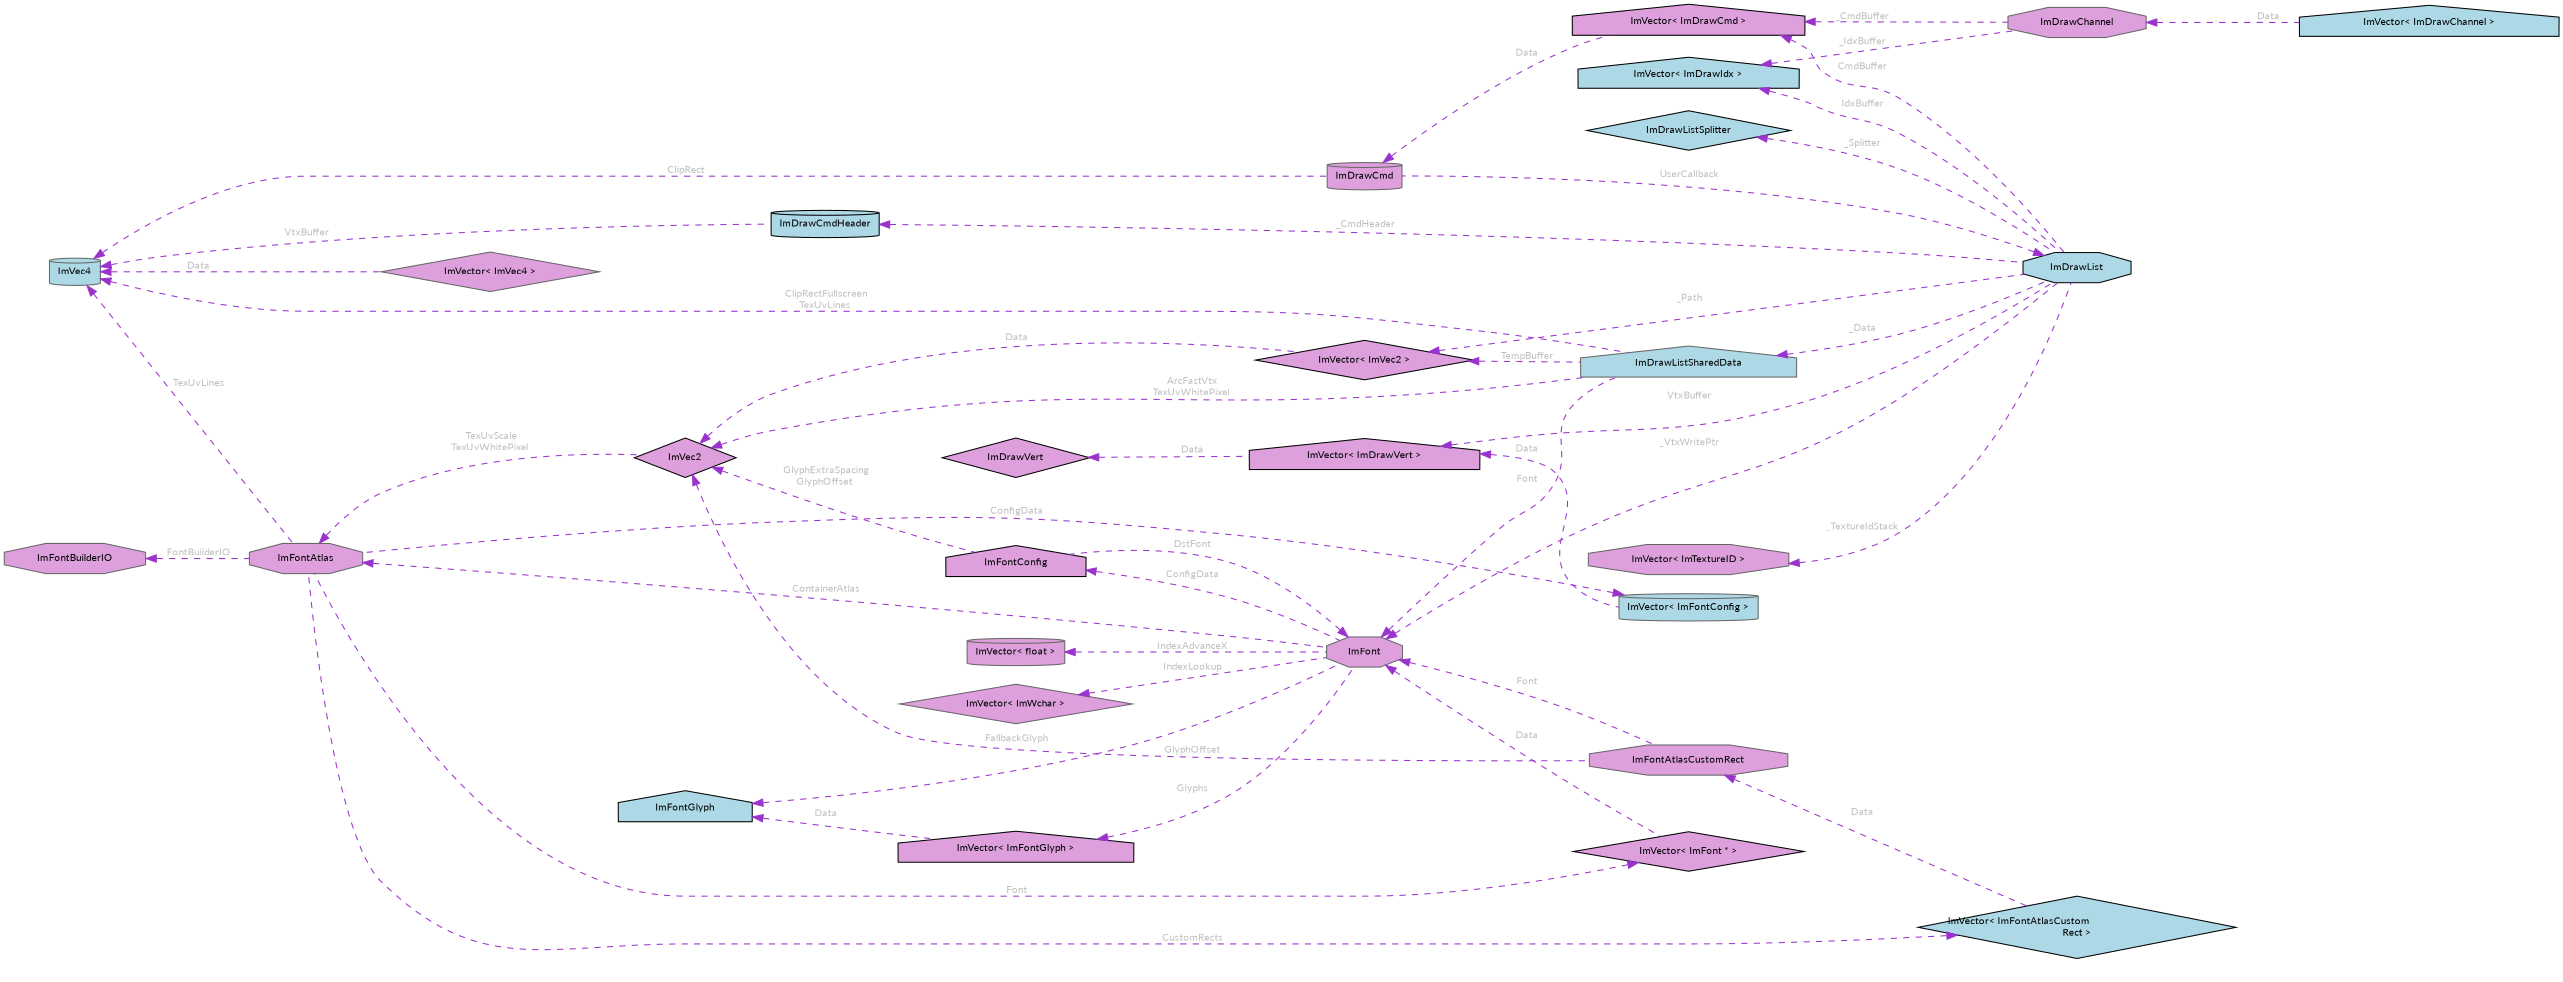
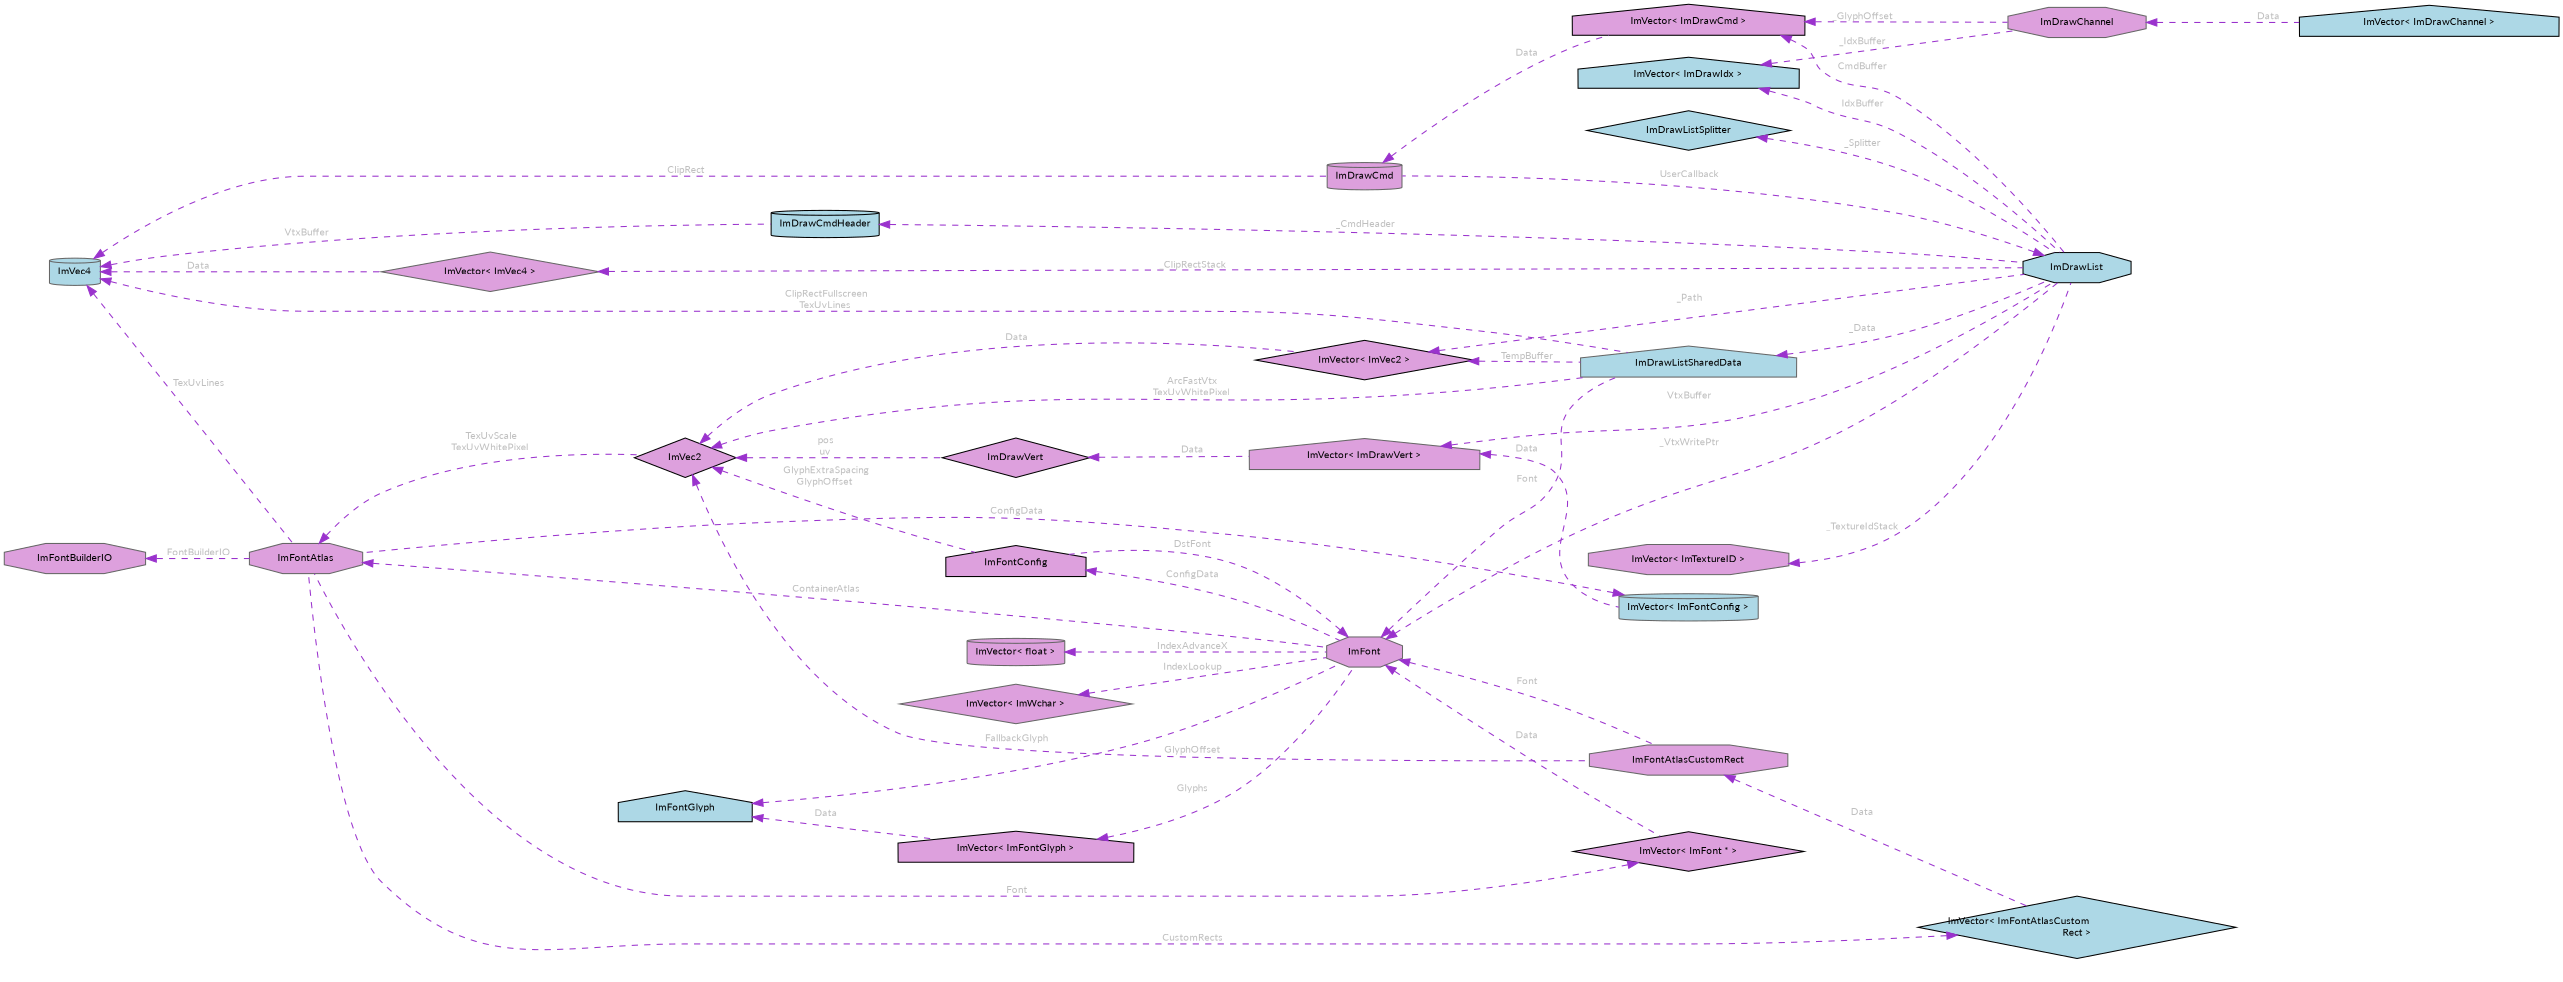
(1861, 17) -> (1861, 17)
none -> (1316, 270)
(1365, 456) -> (1365, 456)
none -> (844, 458)
